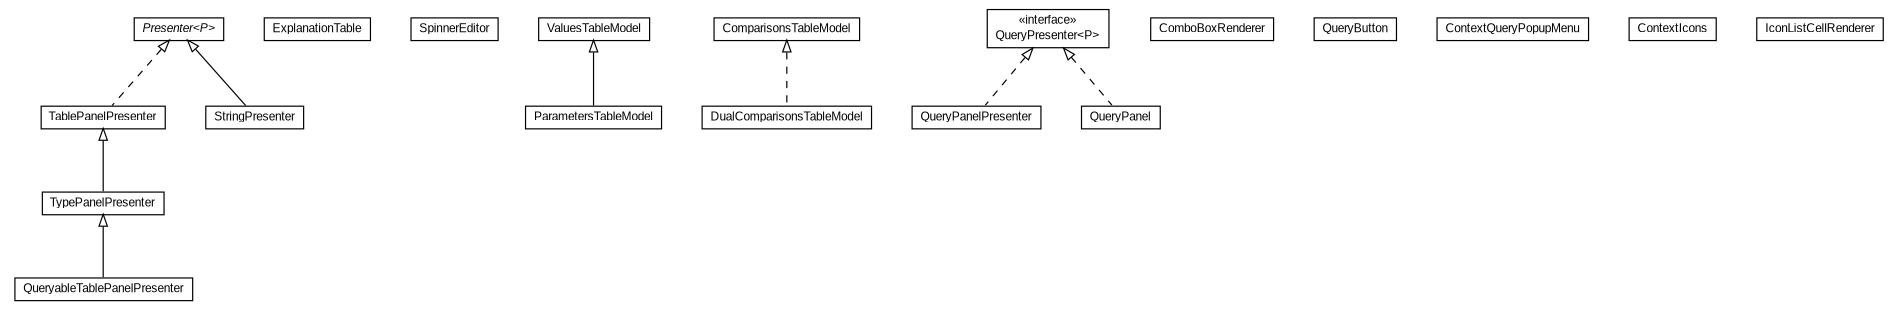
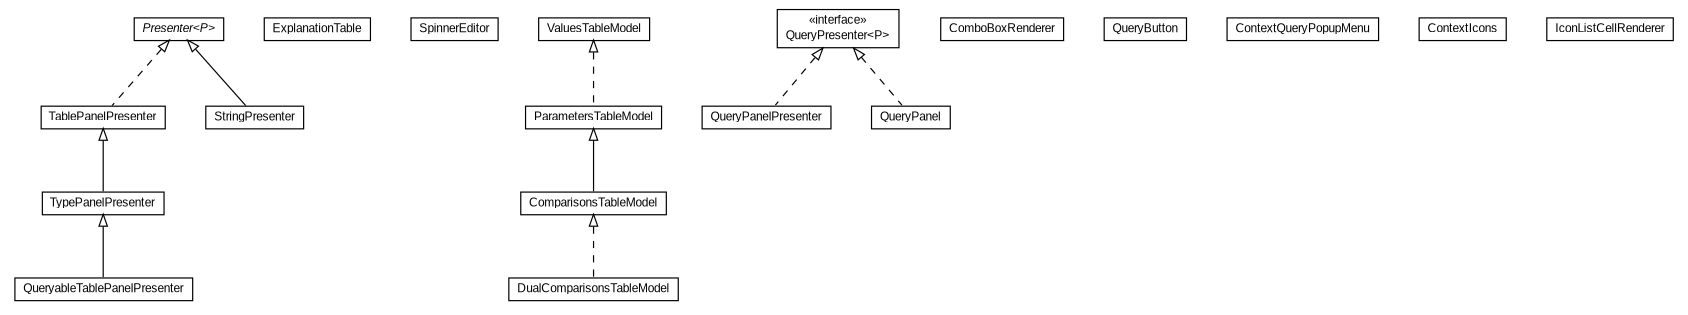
(594, 79) -> (594, 79)
none -> (594, 166)
